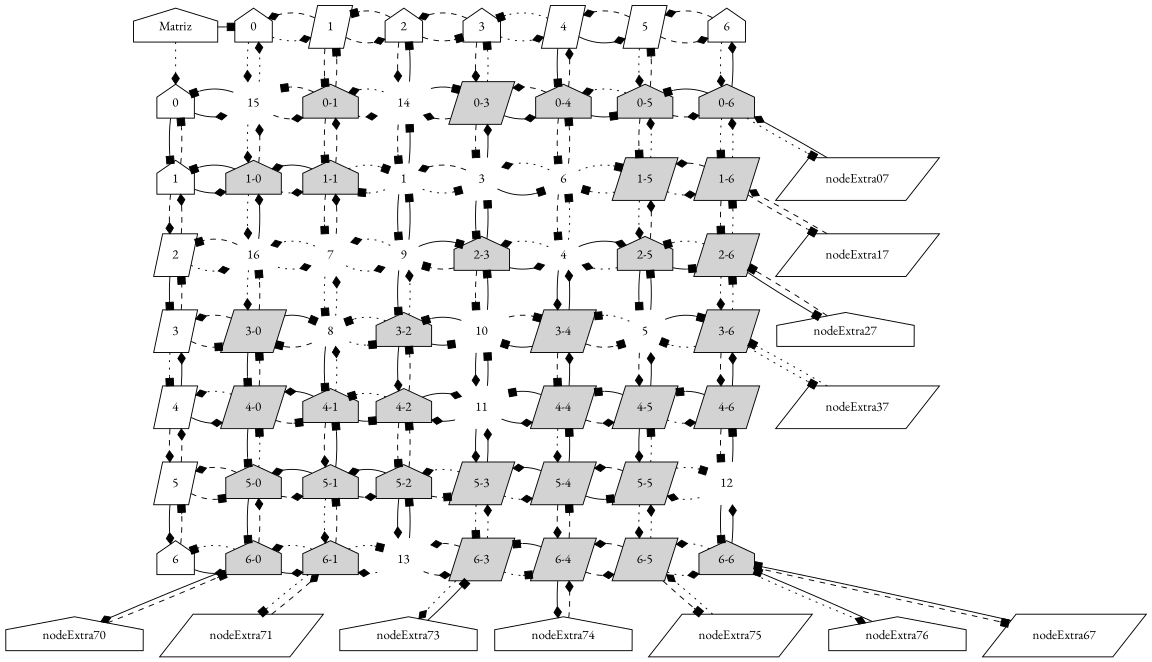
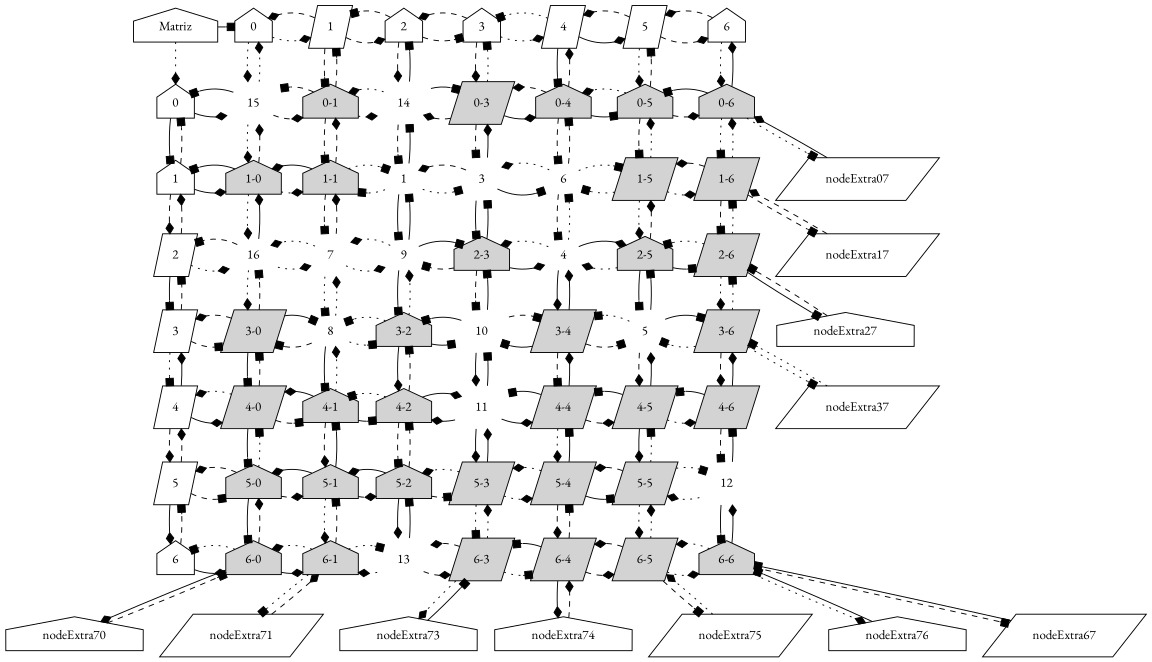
(533, 468) -> (533, 468)
